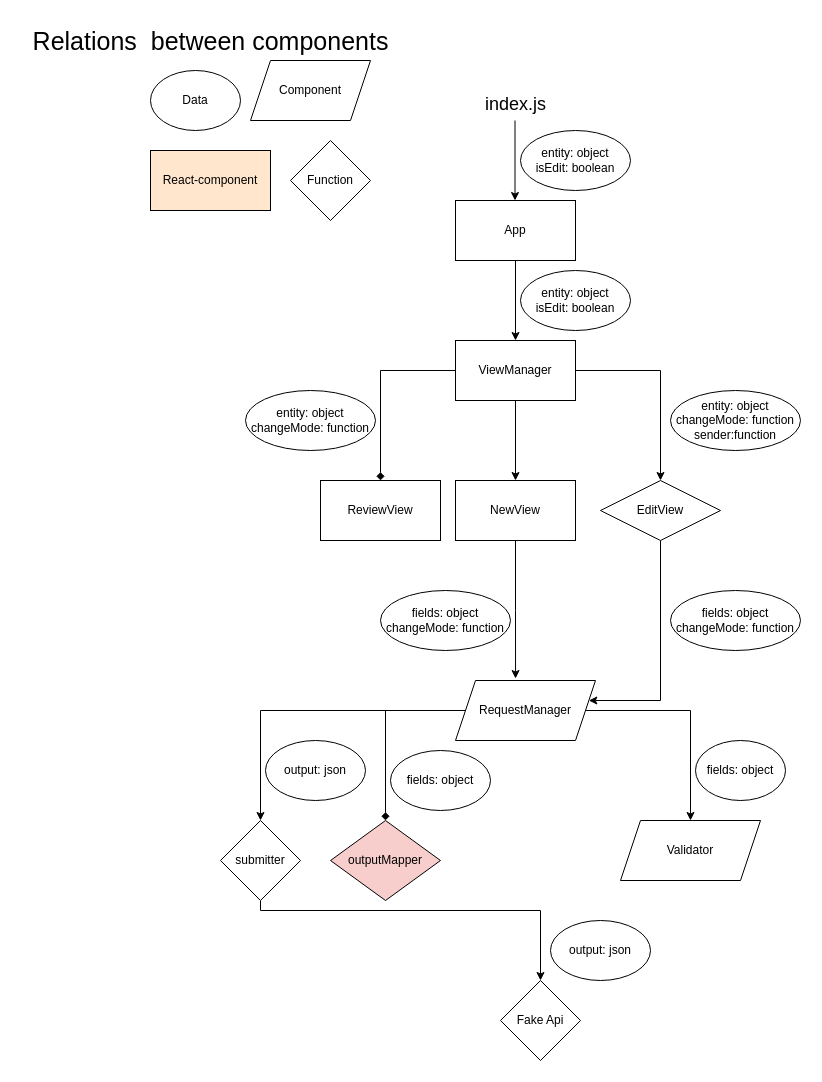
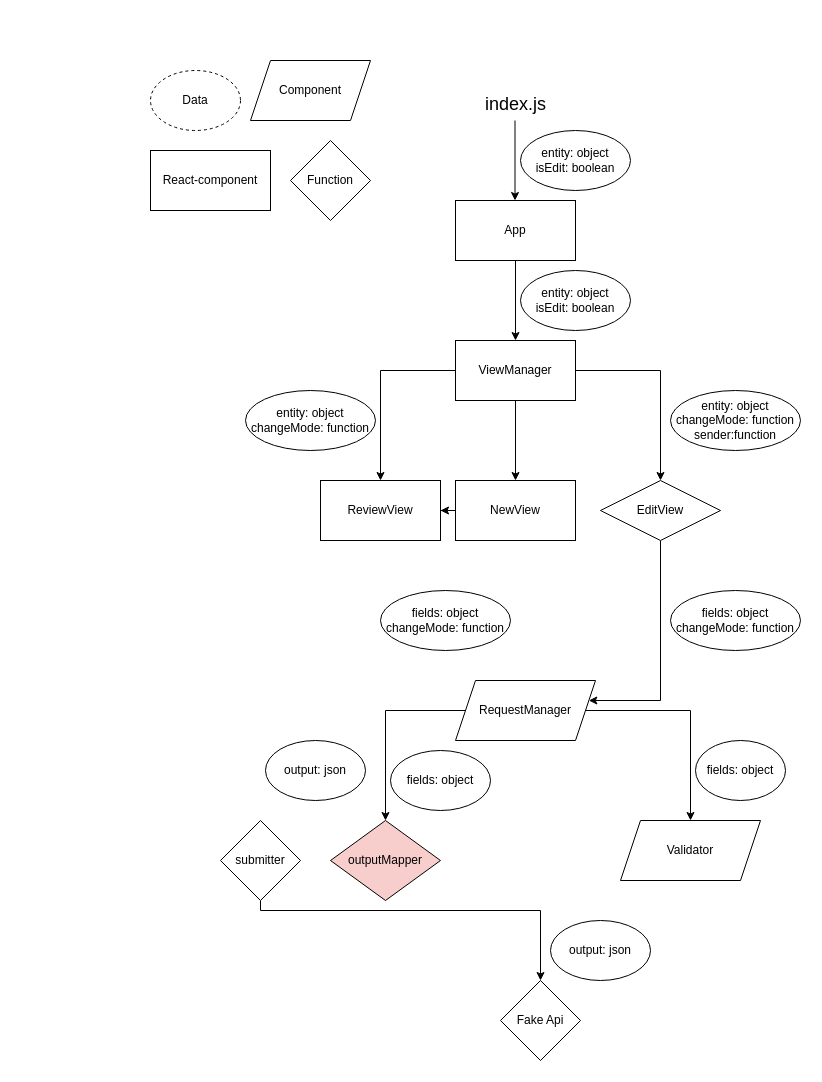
(211, 41) -> none
(196, 101) -> (196, 101)
(211, 181) -> (211, 181)
(381, 472) -> (381, 472)
(516, 606) -> (448, 511)
(271, 711) -> none
(386, 811) -> (386, 812)
